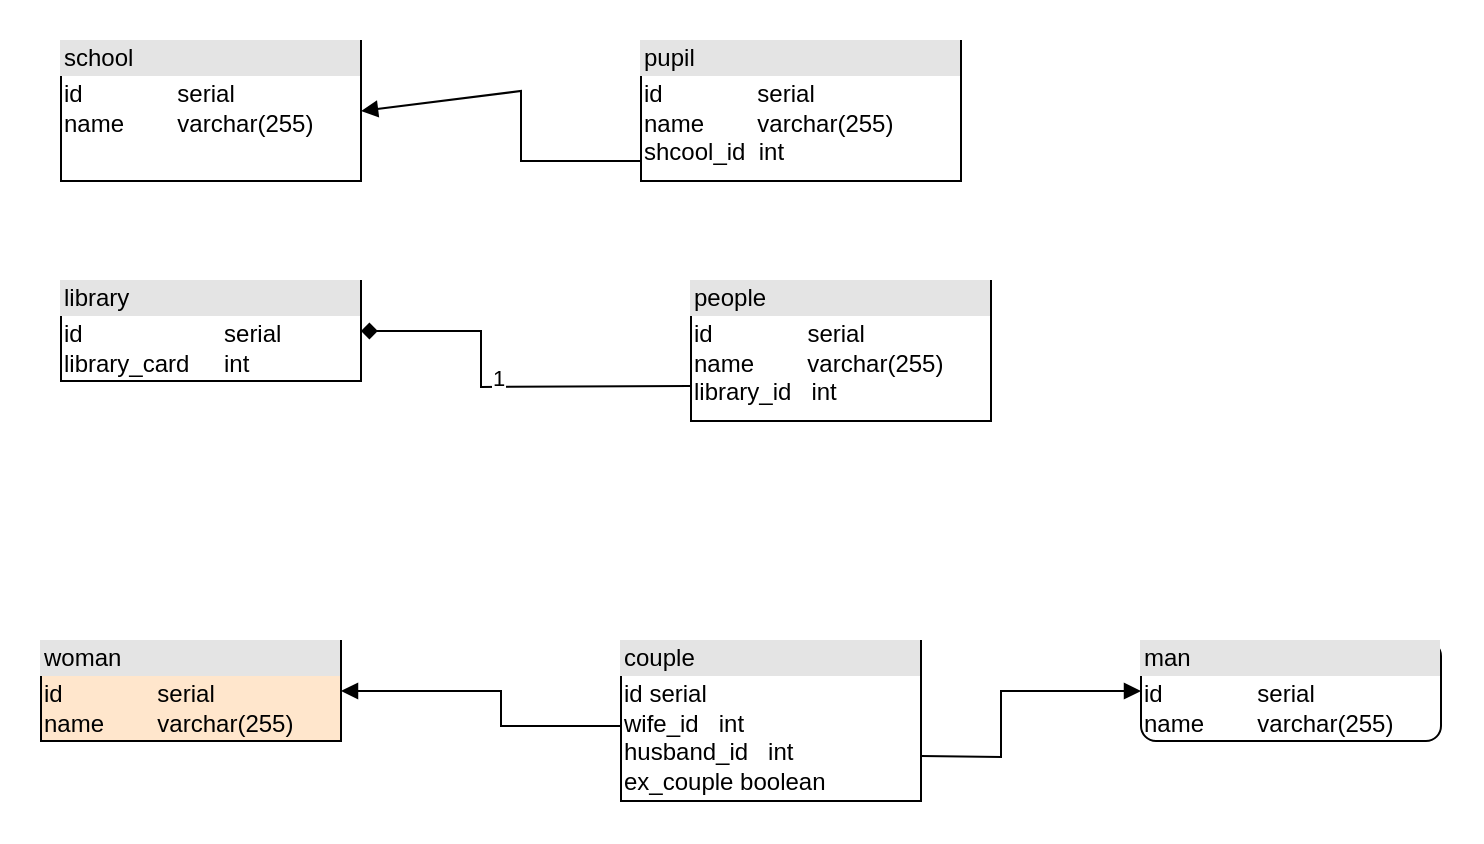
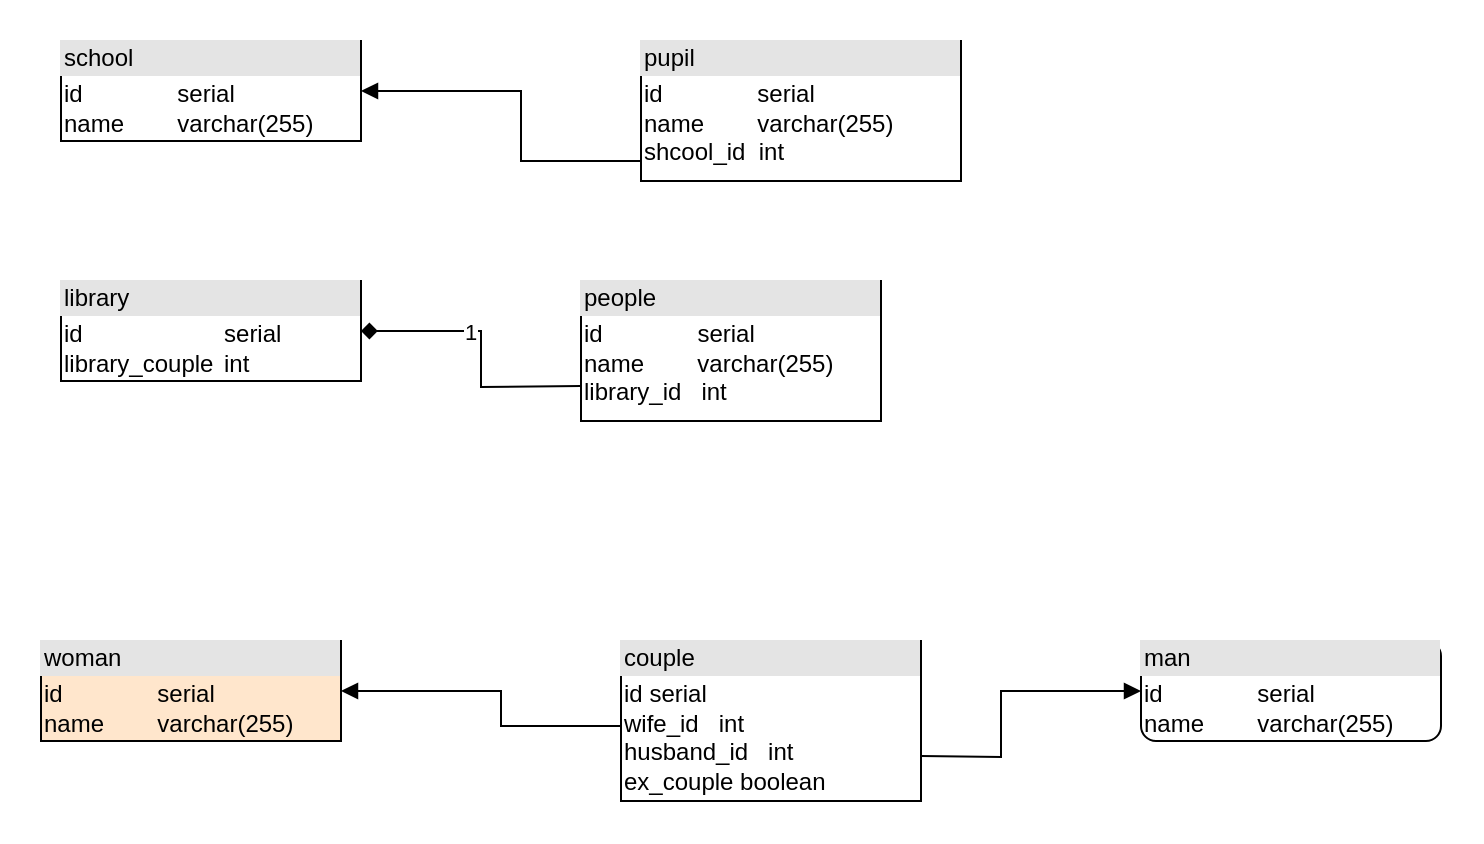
(211, 111) -> (211, 91)
(163, 324) -> (173, 324)
(841, 351) -> (731, 351)
